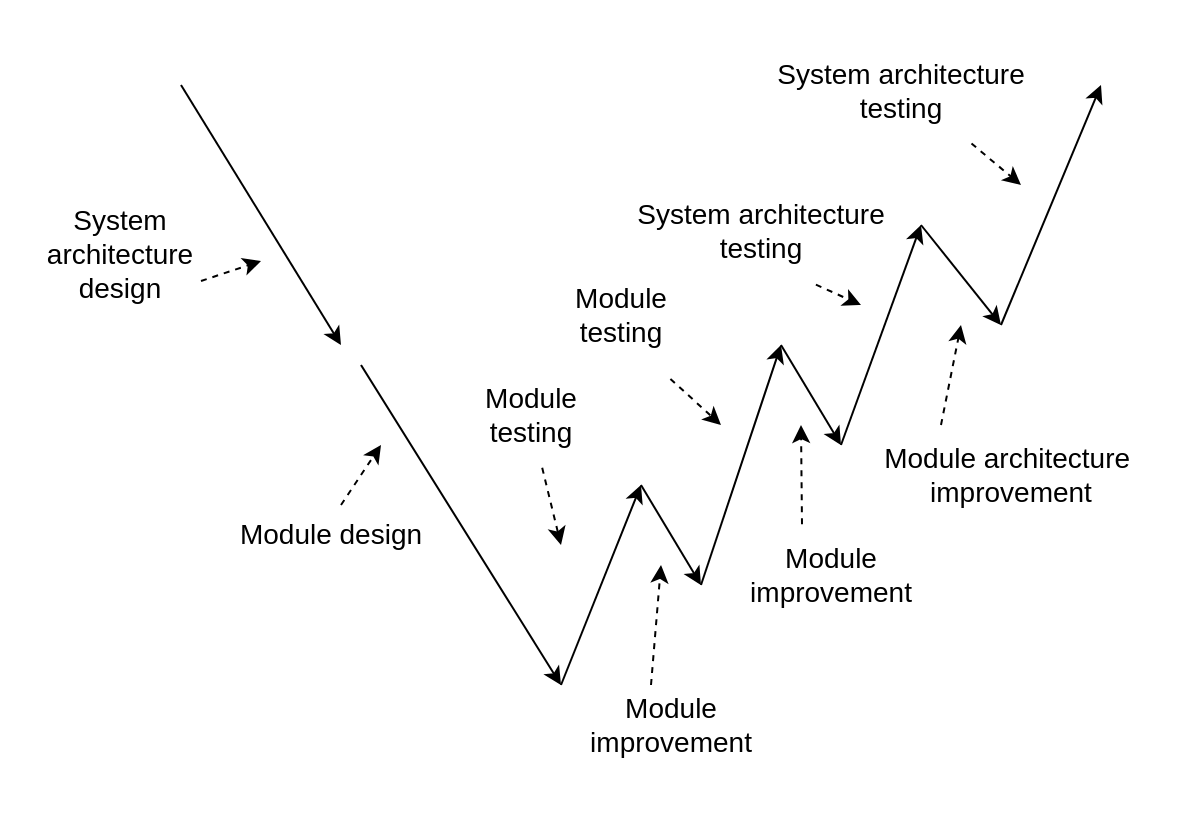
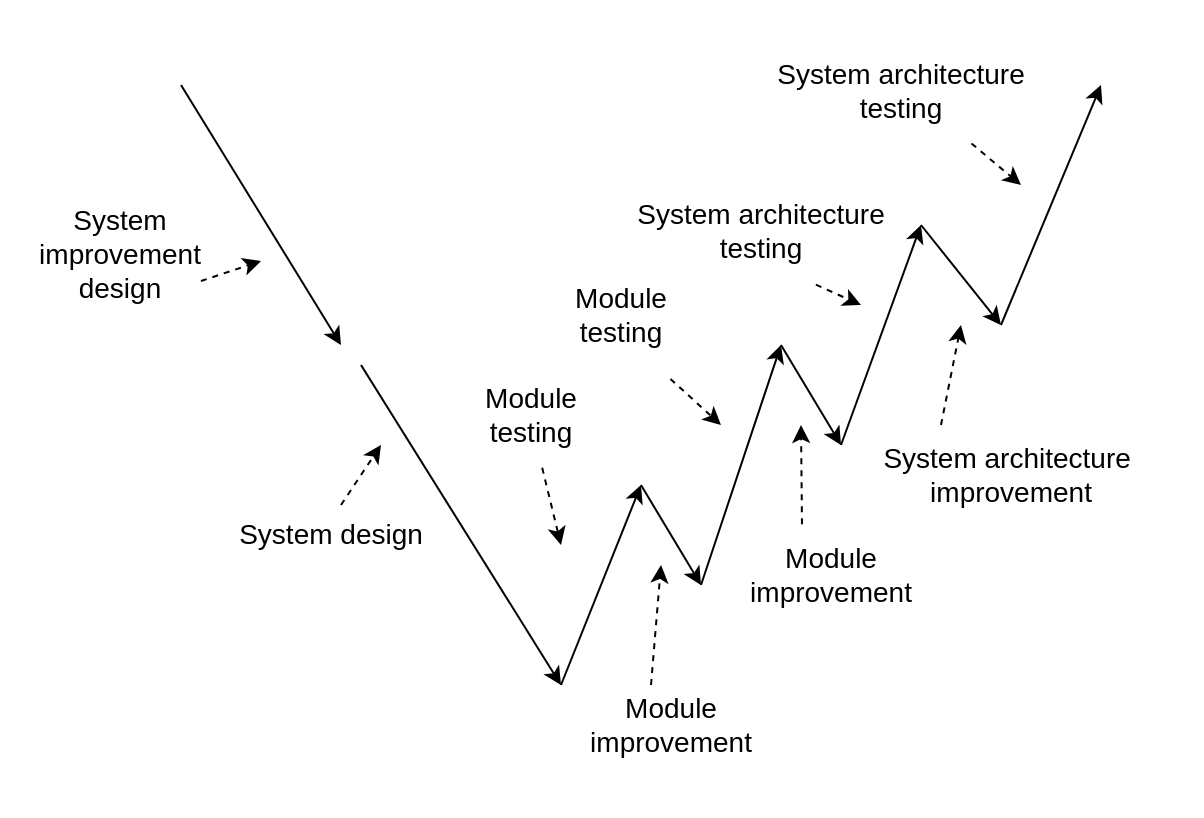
(121, 255) -> (121, 255)
(1012, 475) -> (1012, 475)
(332, 535) -> (332, 535)
